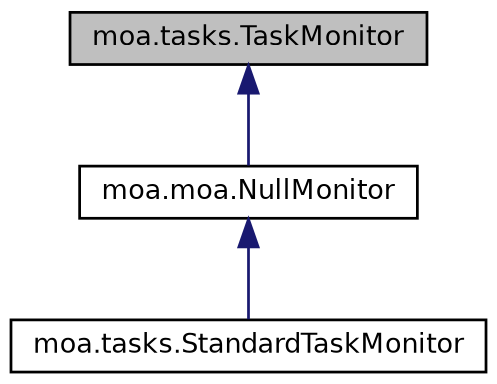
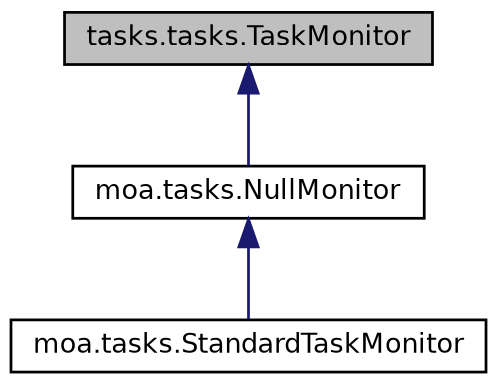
(248, 38) -> (248, 38)
(248, 192) -> (248, 192)
